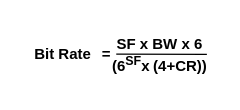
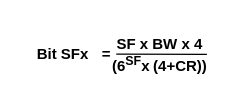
(160, 44) -> (160, 44)
(63, 54) -> (63, 54)
